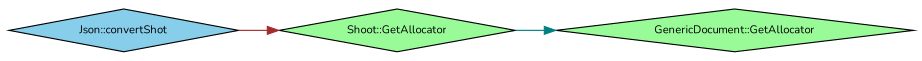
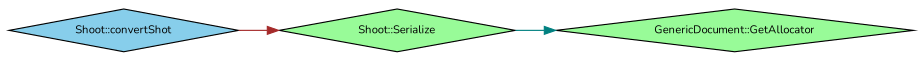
(124, 30) -> (124, 30)
(397, 30) -> (397, 30)
